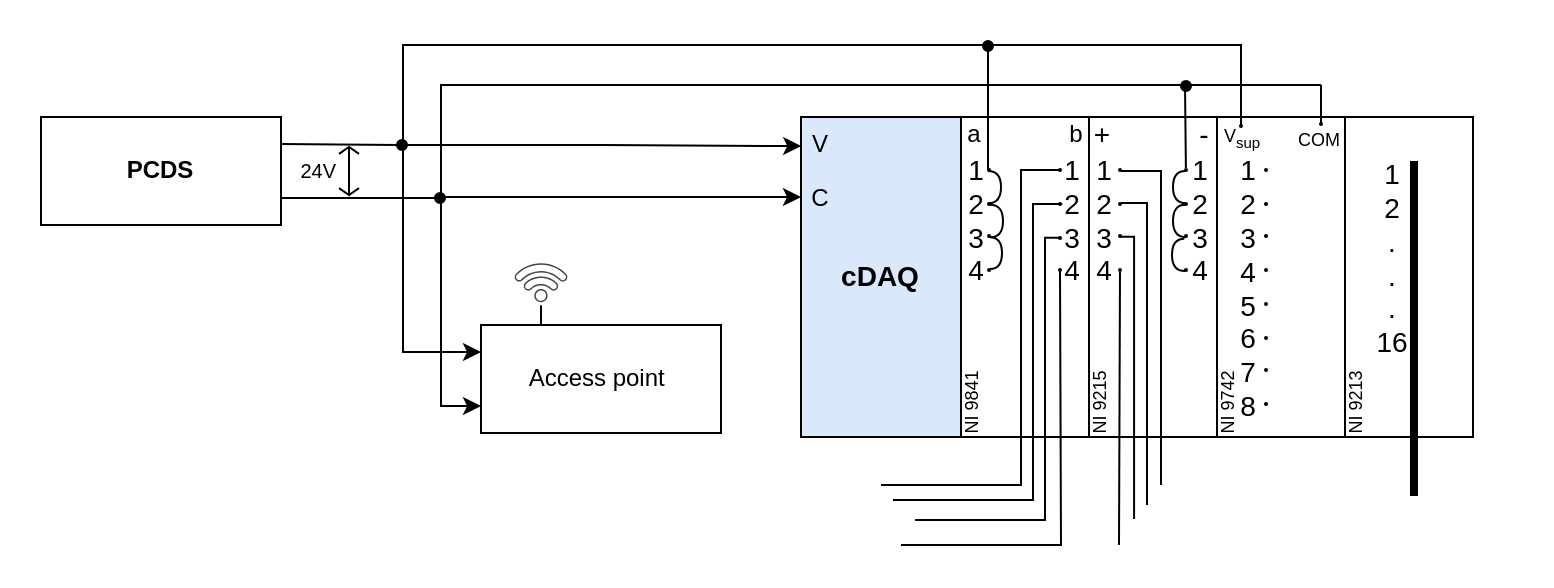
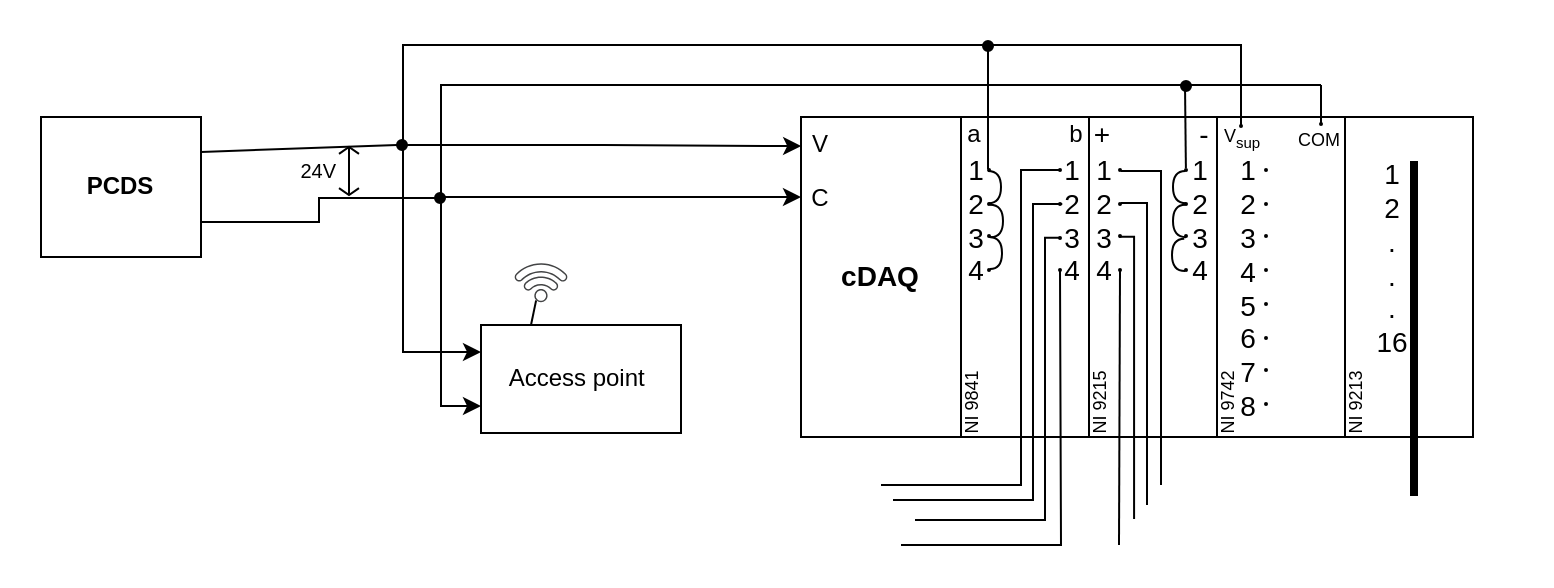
(161, 171) -> (121, 187)
(881, 277) -> (881, 277)
(601, 379) -> (581, 379)
